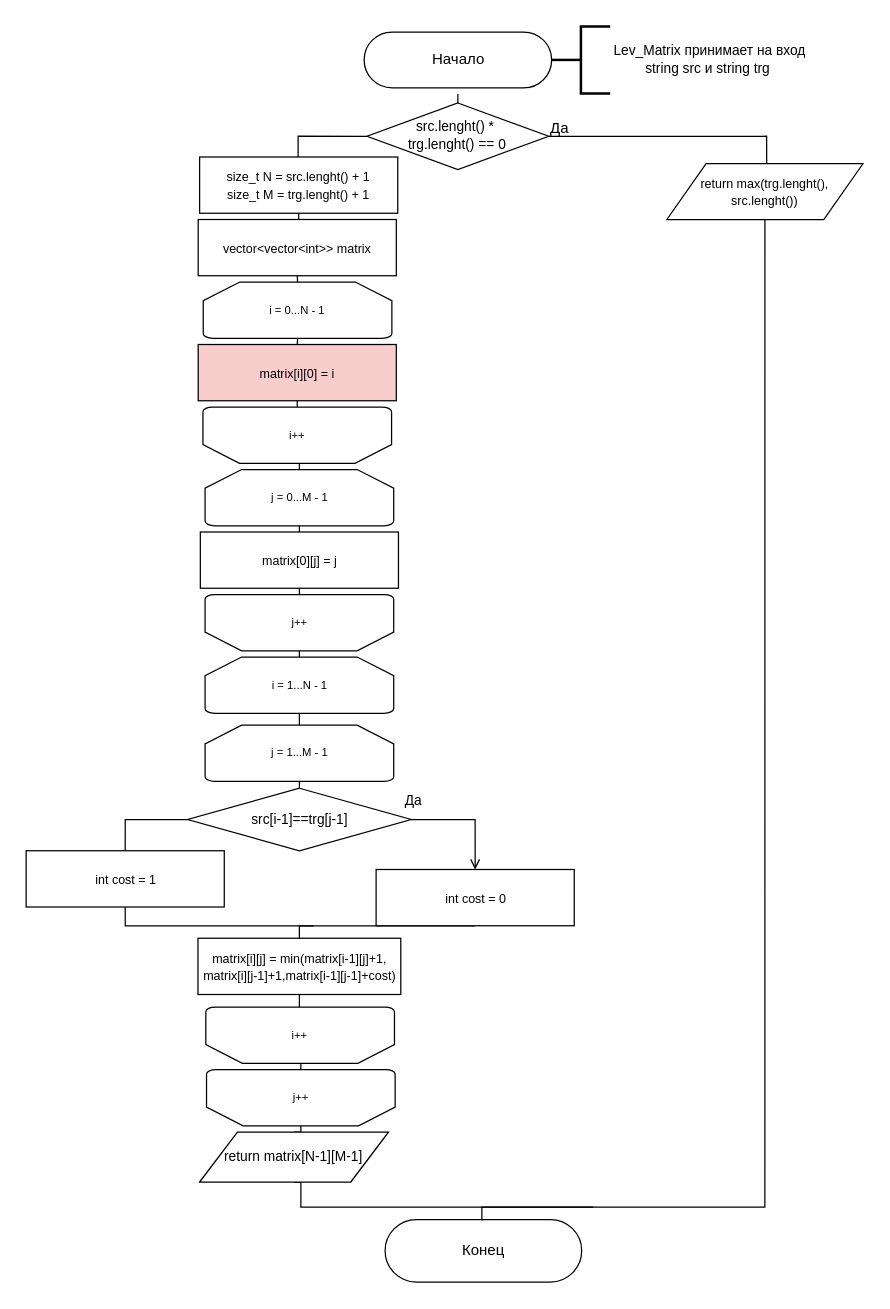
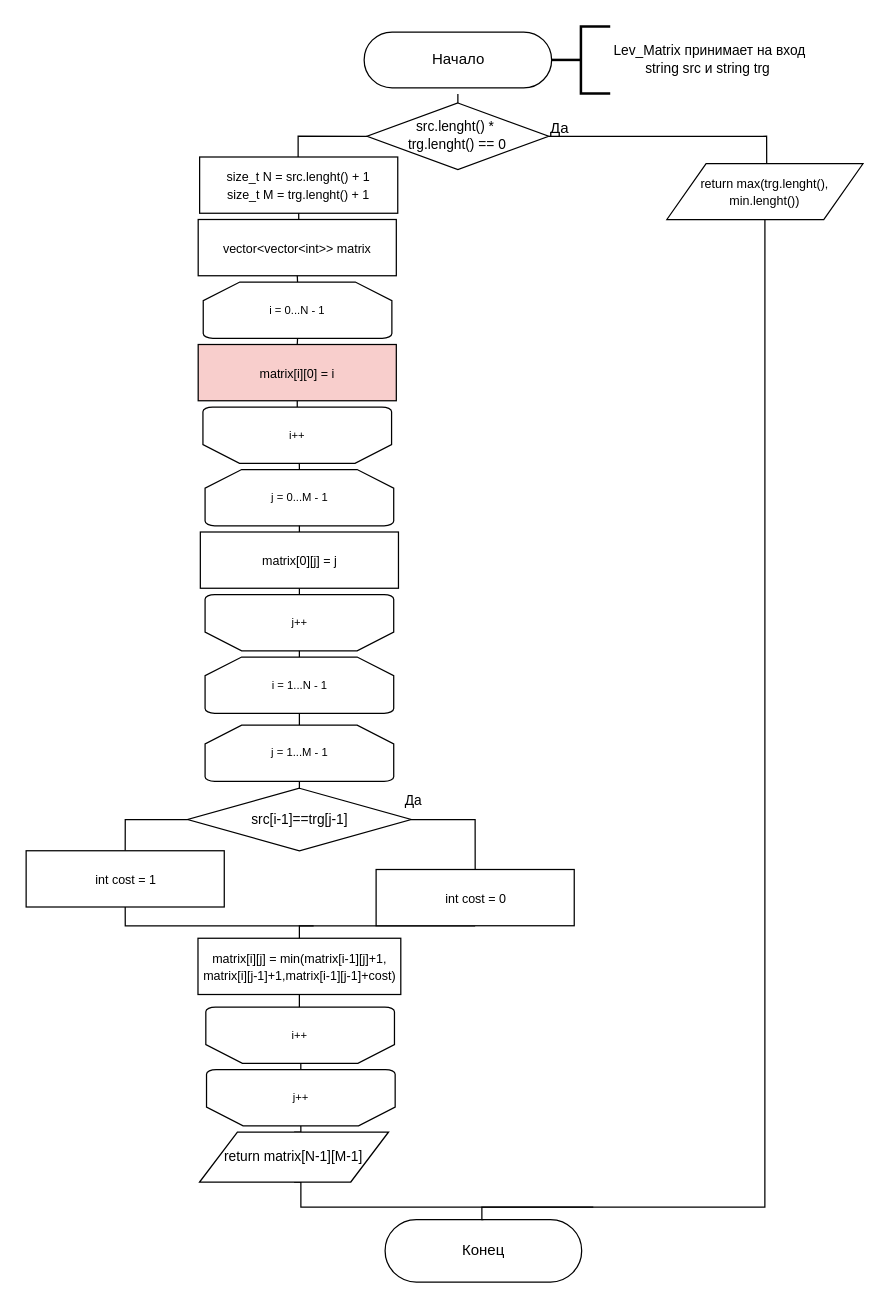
(765, 192) -> (765, 192)
(475, 863) -> (475, 864)
